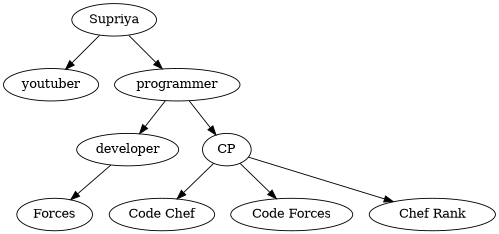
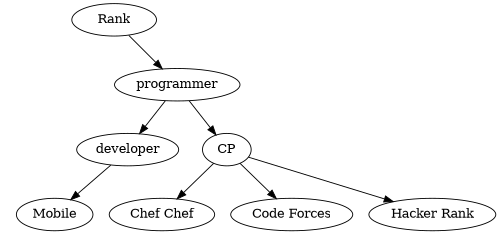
(114, 20) -> (114, 20)
(51, 85) -> none
(55, 215) -> (55, 215)
(162, 215) -> (162, 215)
(432, 215) -> (432, 215)
